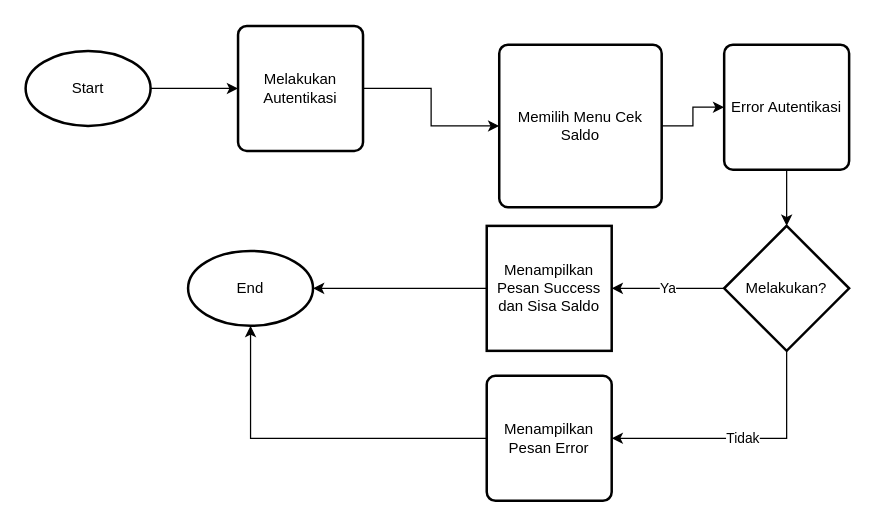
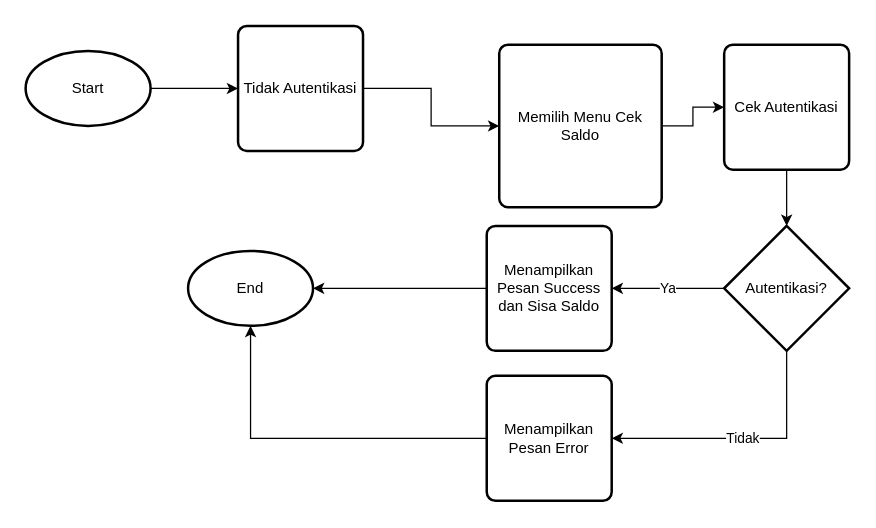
(301, 88) -> (301, 88)
(787, 107) -> (787, 107)
(549, 288) -> (549, 288)
(787, 288) -> (787, 288)
